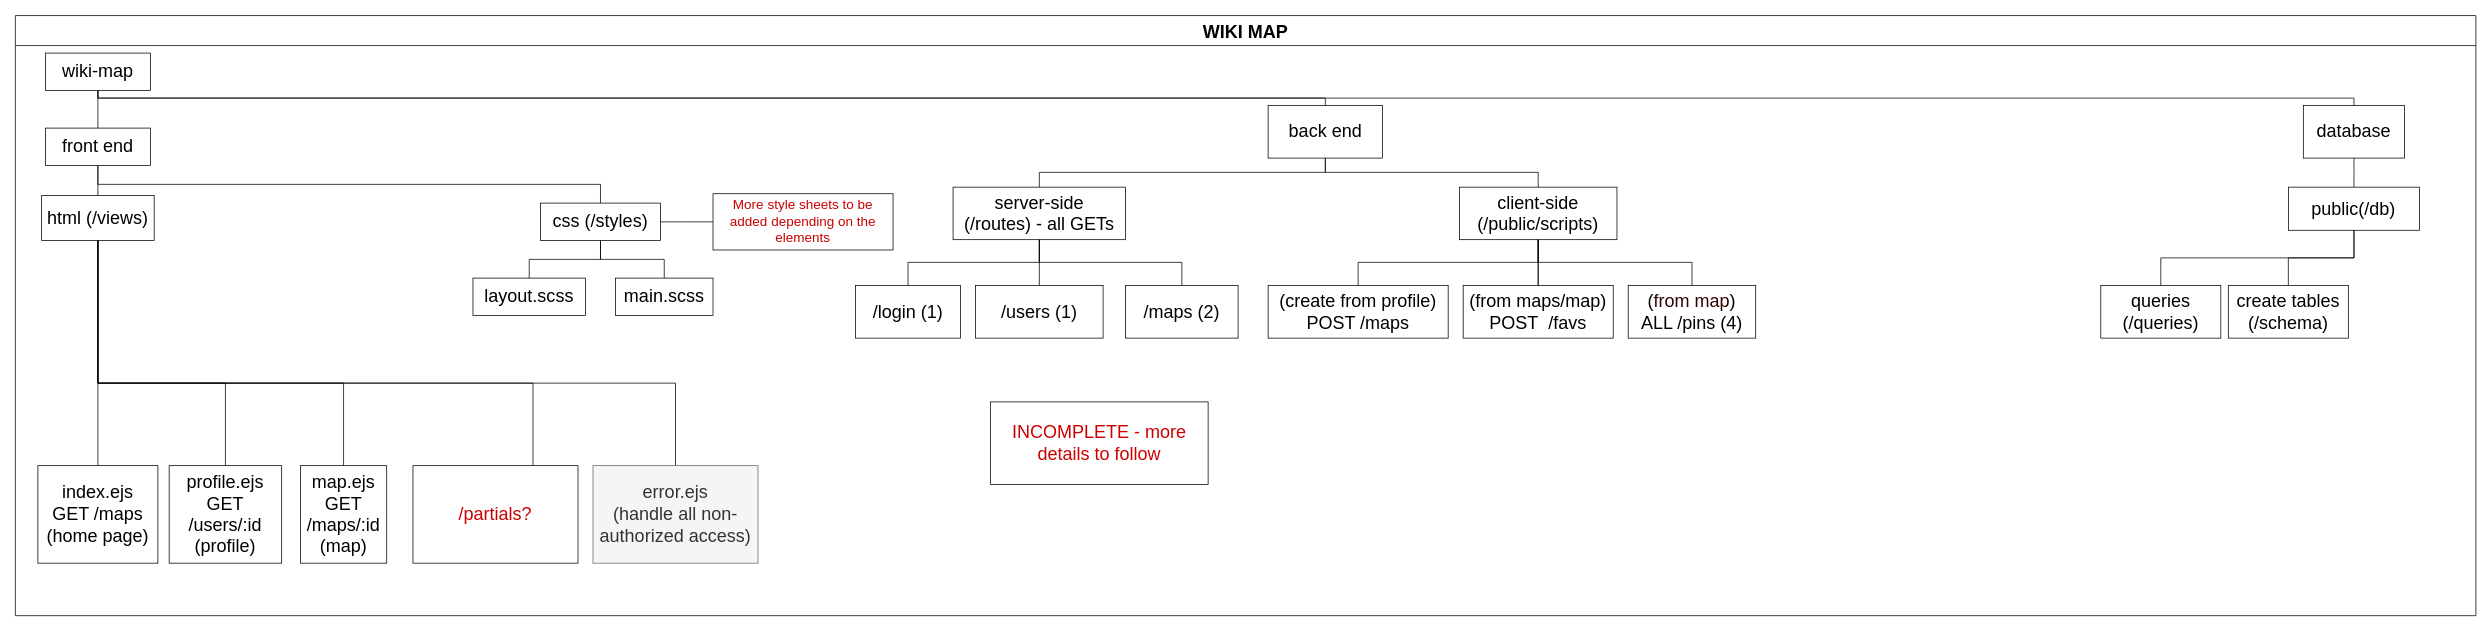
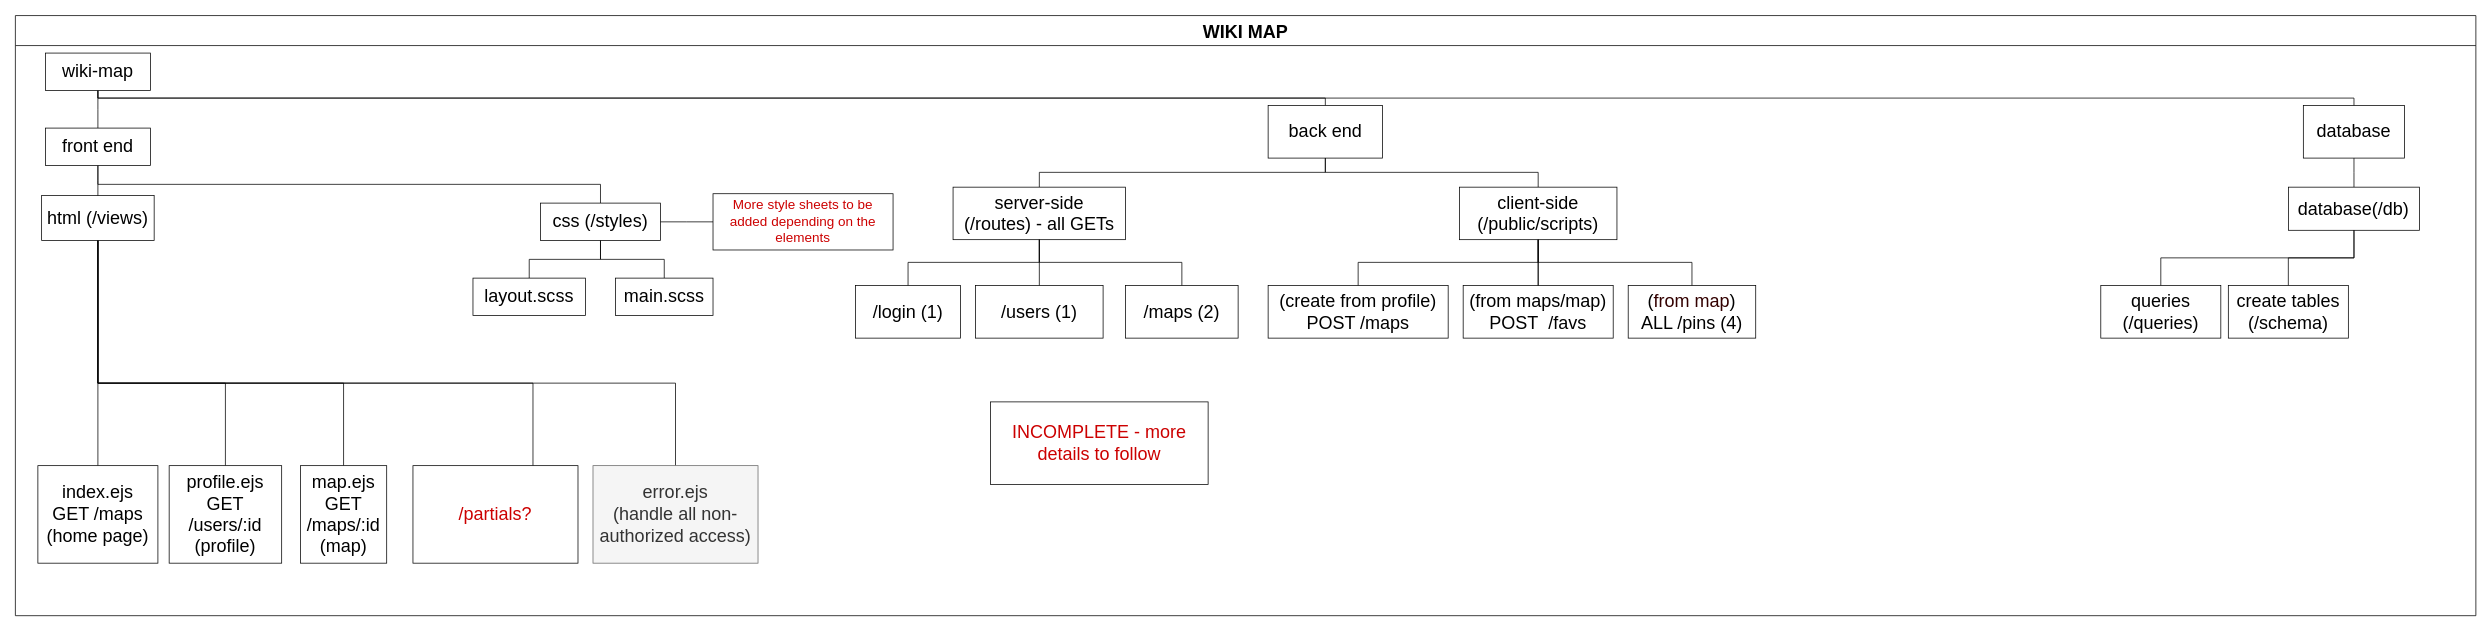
(2353, 209) -> (2353, 209)
